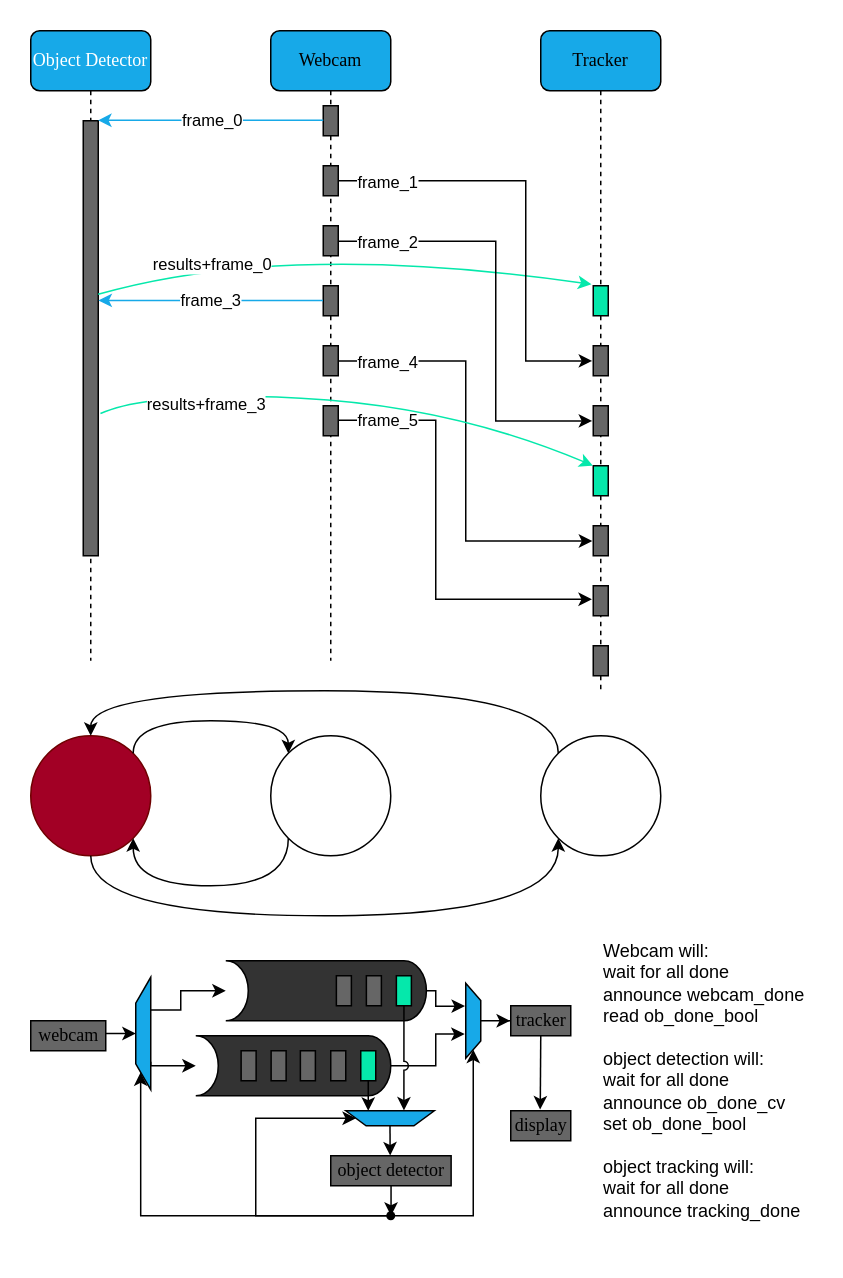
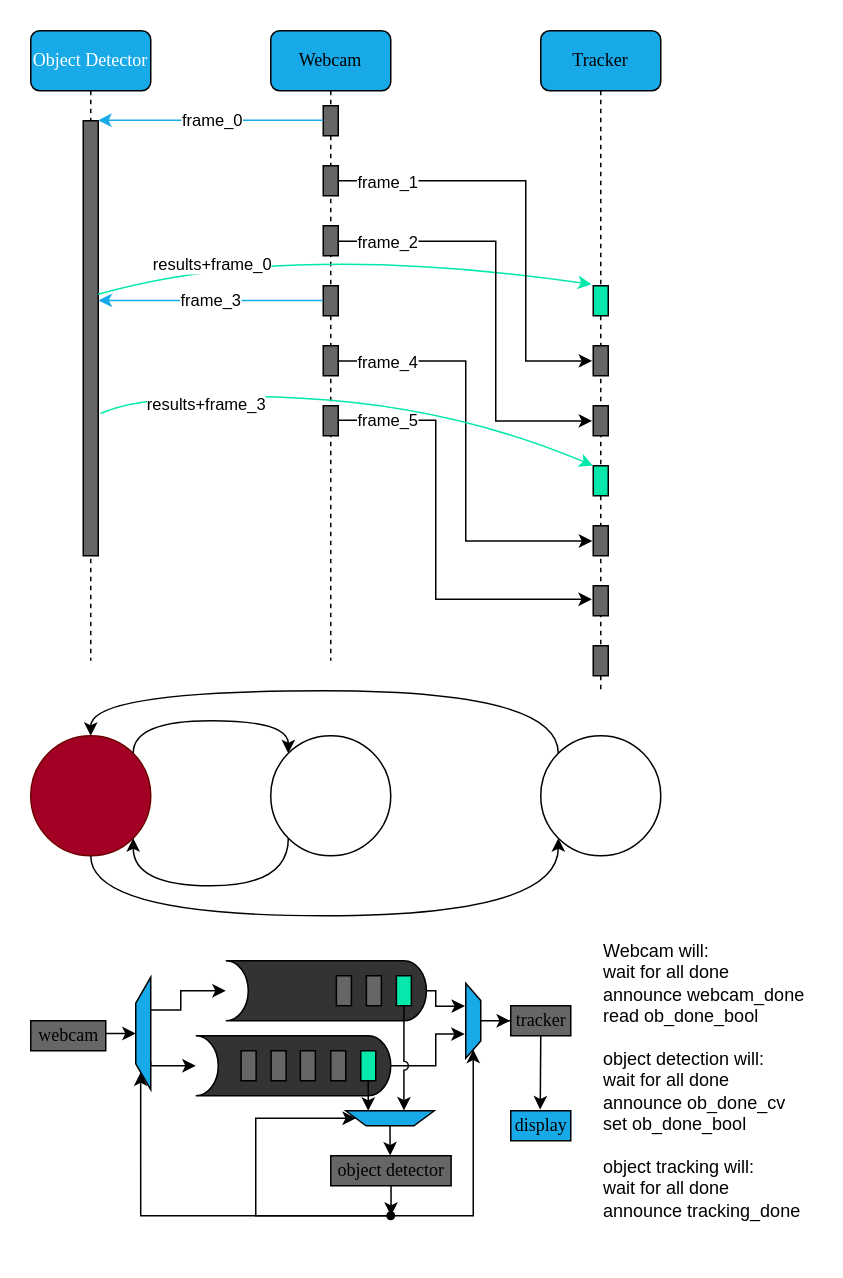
(541, 1126) -> (541, 1126)
